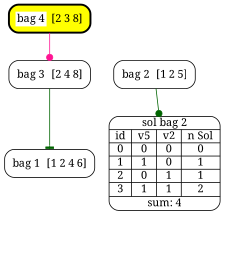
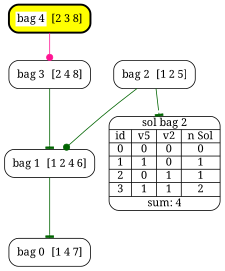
(157, 99) -> (157, 99)
none -> (102, 116)
none -> (50, 252)
